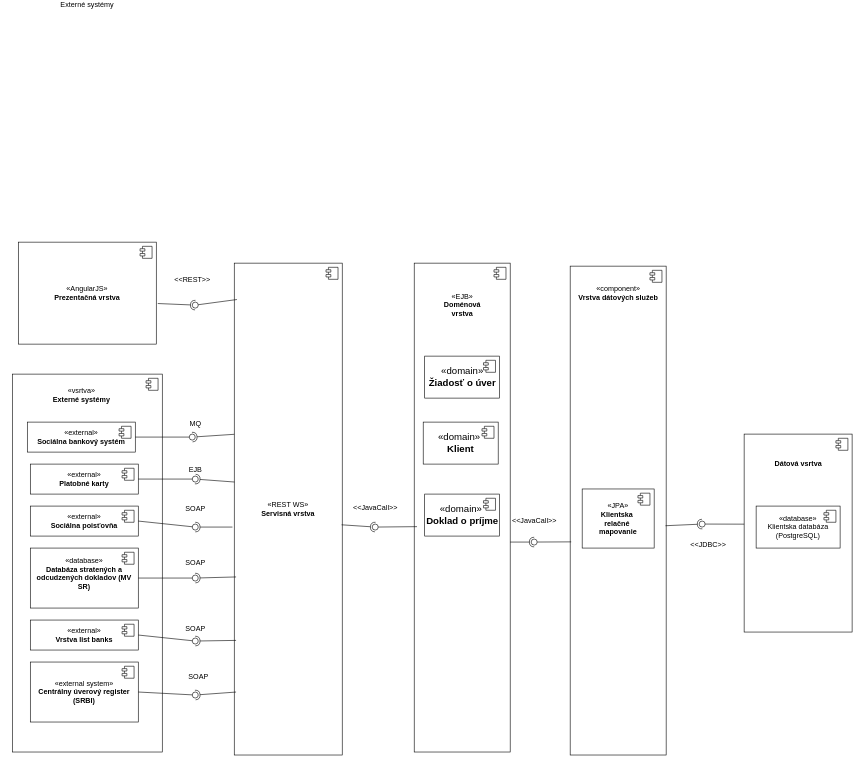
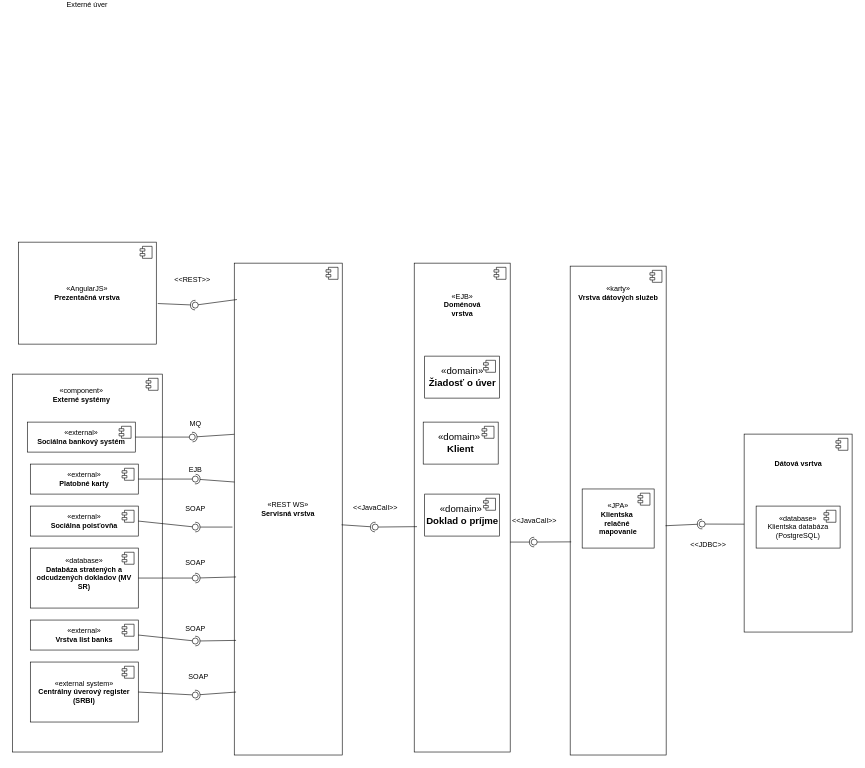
(87, 5) -> (87, 5)
(619, 293) -> (619, 293)
(82, 395) -> (82, 395)
